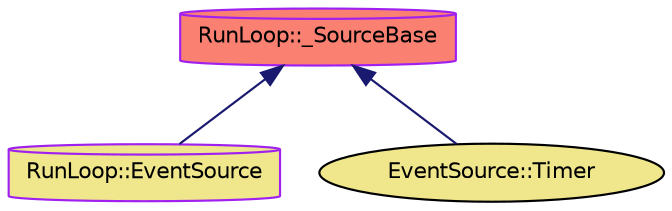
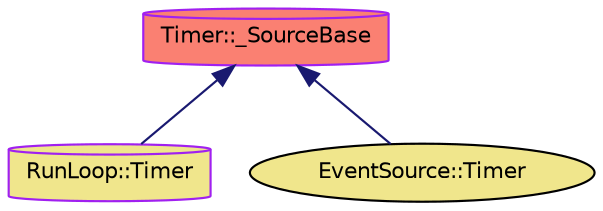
(318, 37) -> (266, 37)
(144, 173) -> (110, 173)
